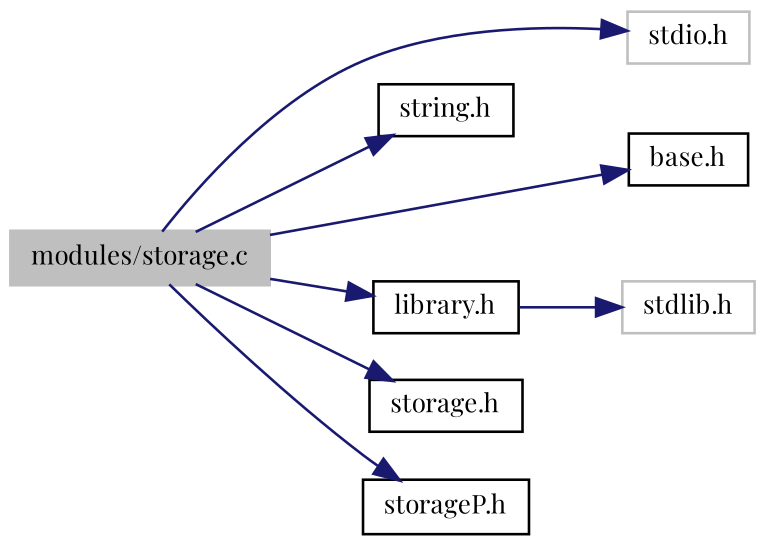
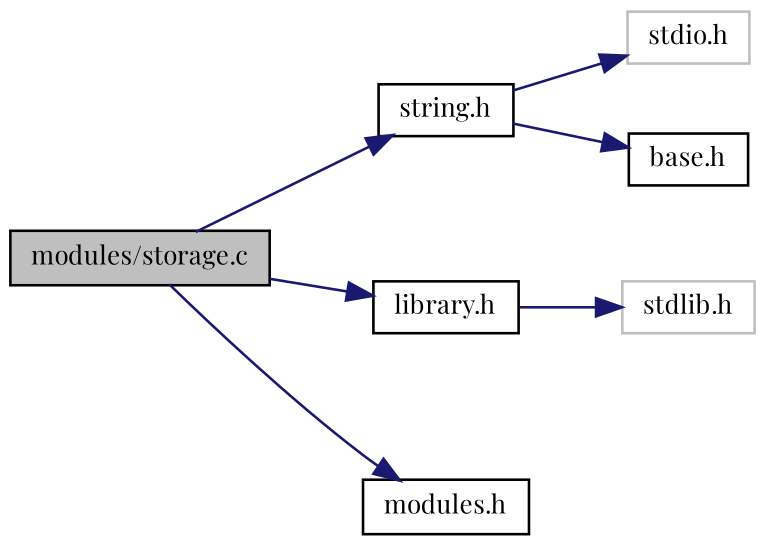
(352, 66) -> (557, 77)
(436, 205) -> (558, 133)
(140, 258) -> (140, 258)
(446, 406) -> none
(446, 507) -> (446, 507)
